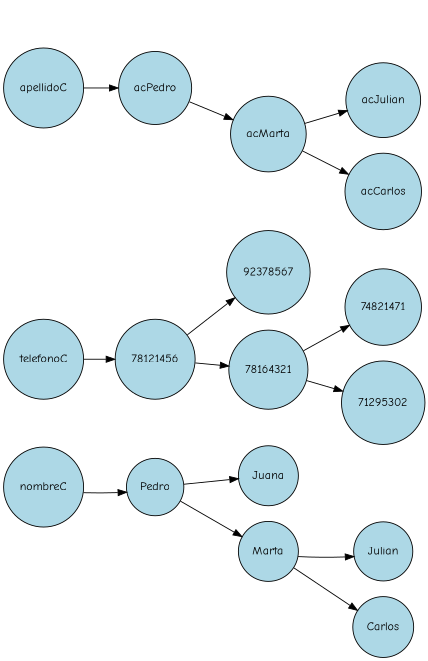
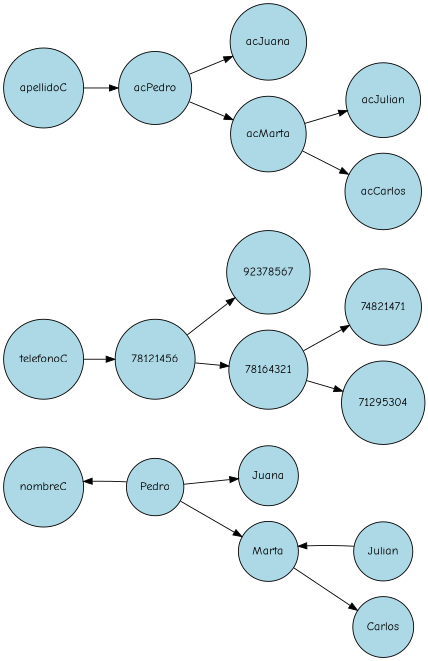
none -> (268, 42)
(383, 403) -> (383, 403)
(101, 493) -> (110, 481)
(322, 557) -> (330, 546)
